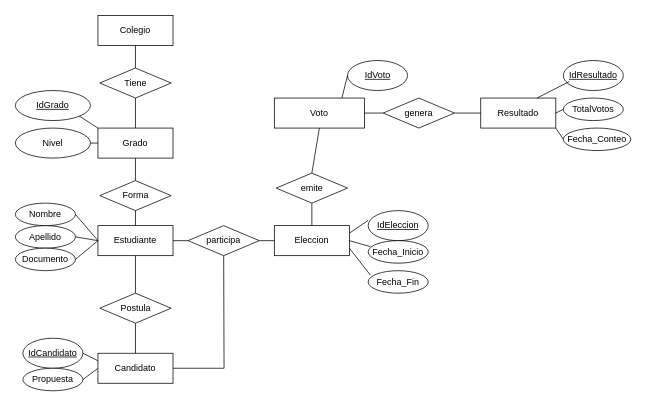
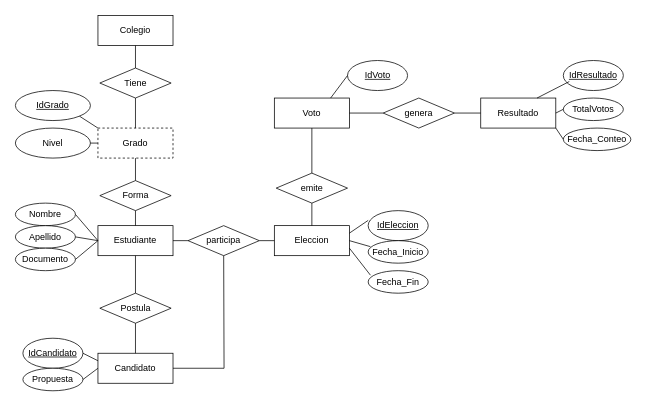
(319, 113) -> (312, 113)
(135, 143) -> (135, 143)
